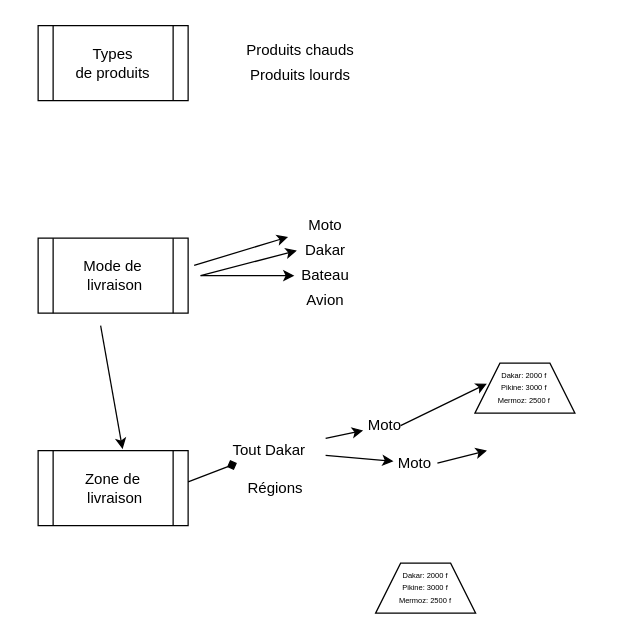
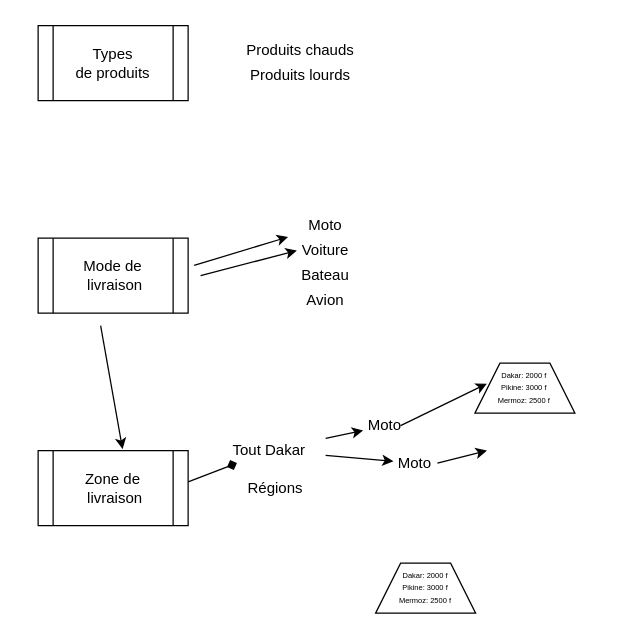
(326, 251) -> (326, 251)
(245, 276) -> none
